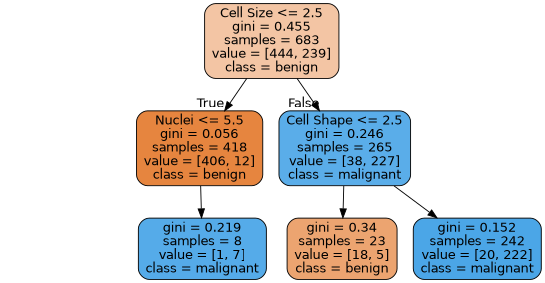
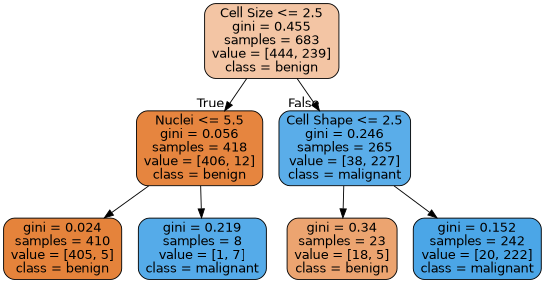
none -> (63, 249)
